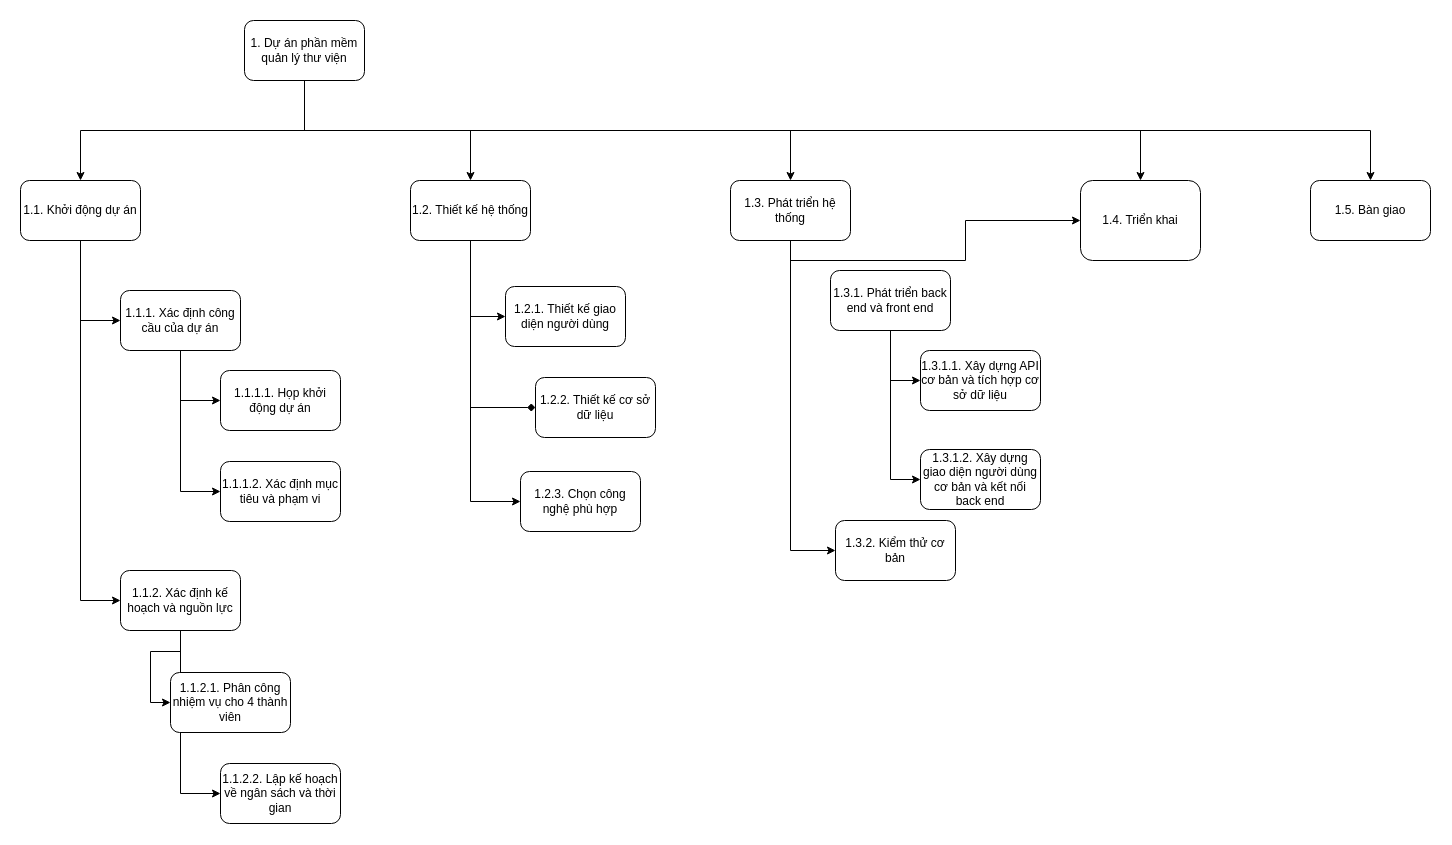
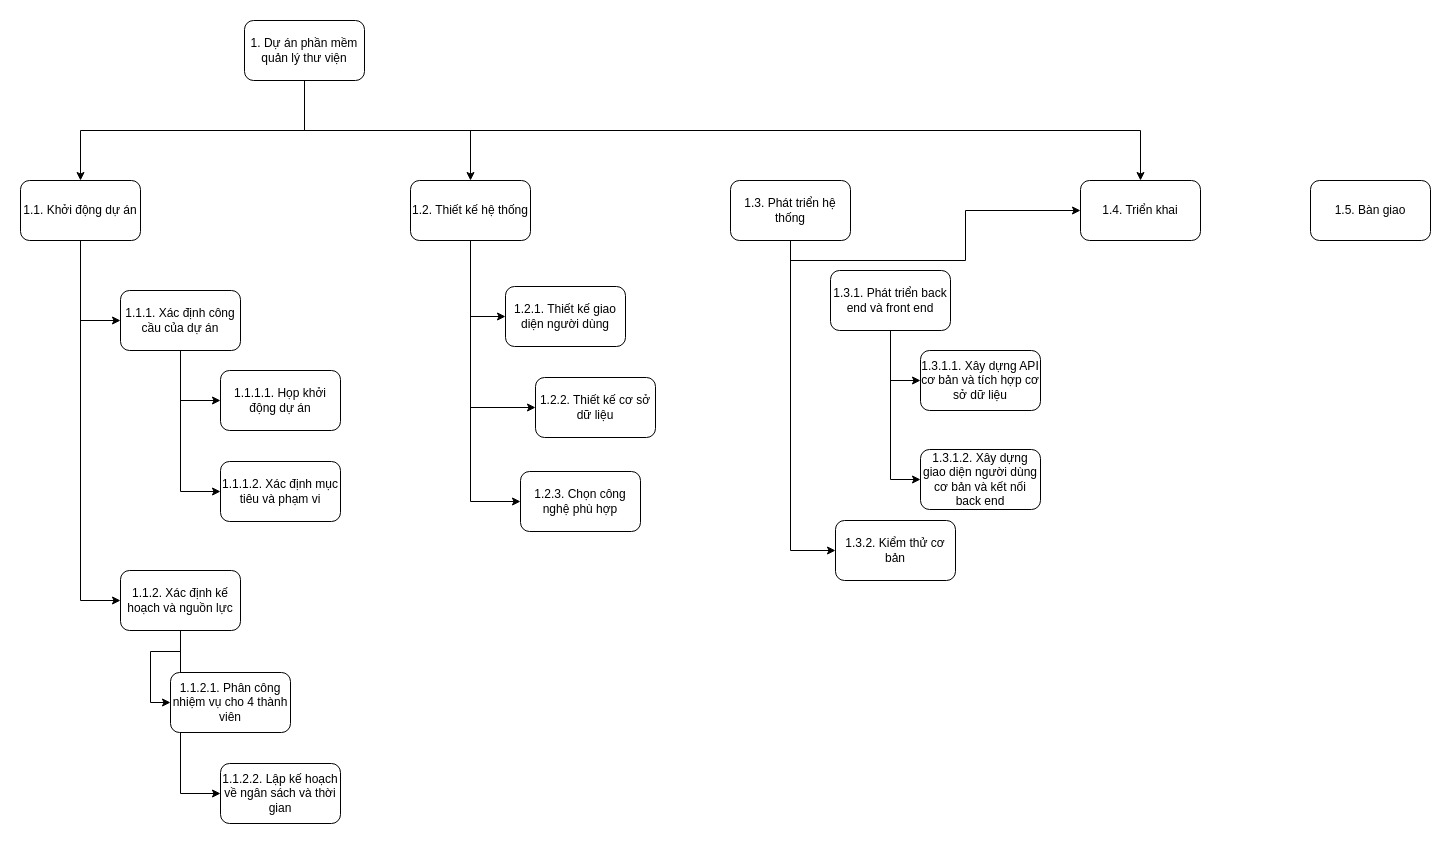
(1278, 131) -> none
(791, 153) -> none
(1141, 221) -> (1141, 211)
(526, 408) -> (527, 408)
